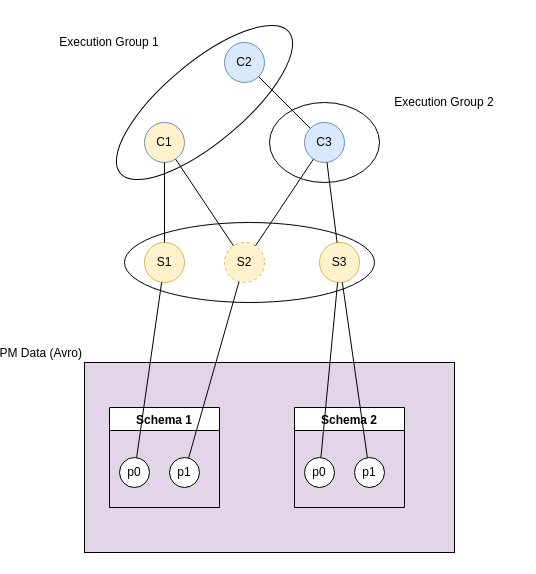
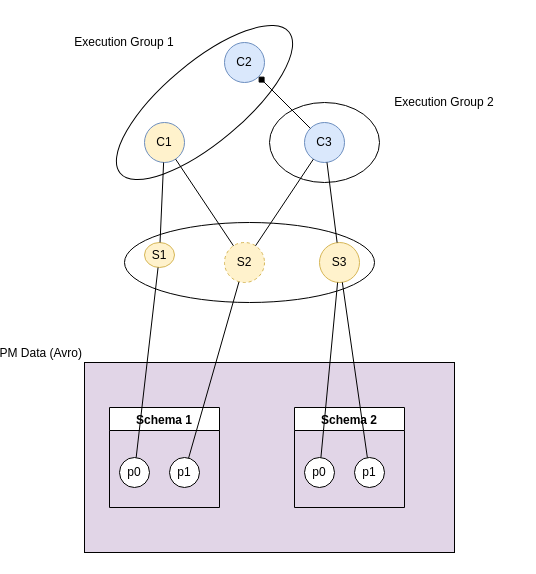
(110, 43) -> (125, 43)
(262, 80) -> (265, 83)
(165, 263) -> (160, 255)
